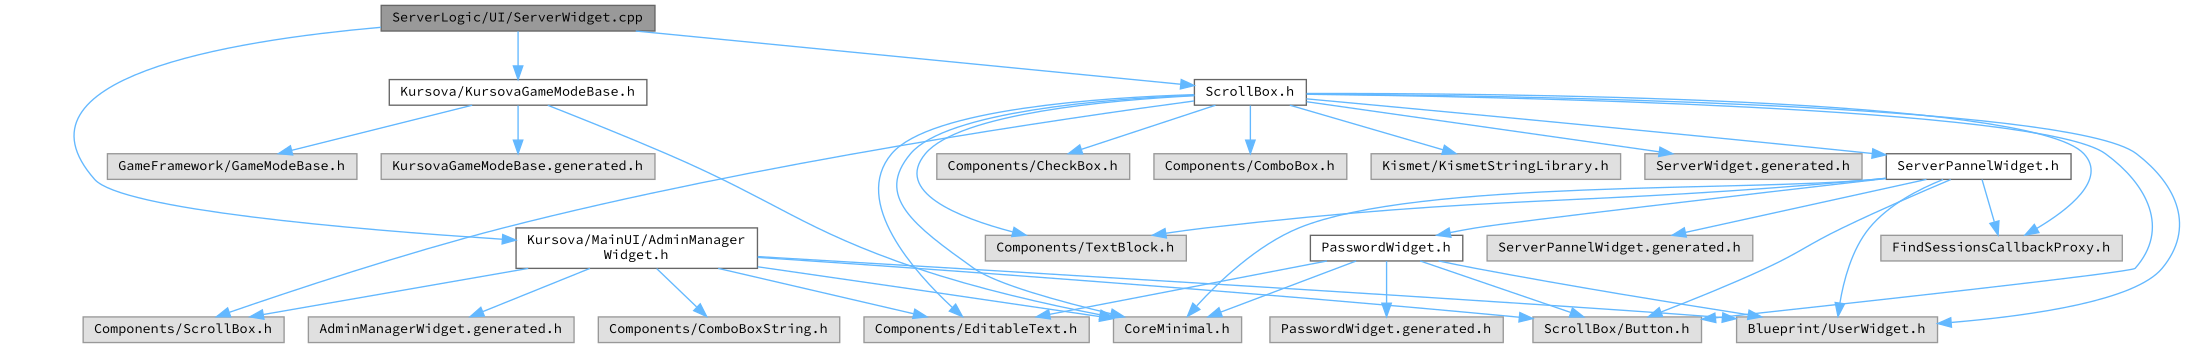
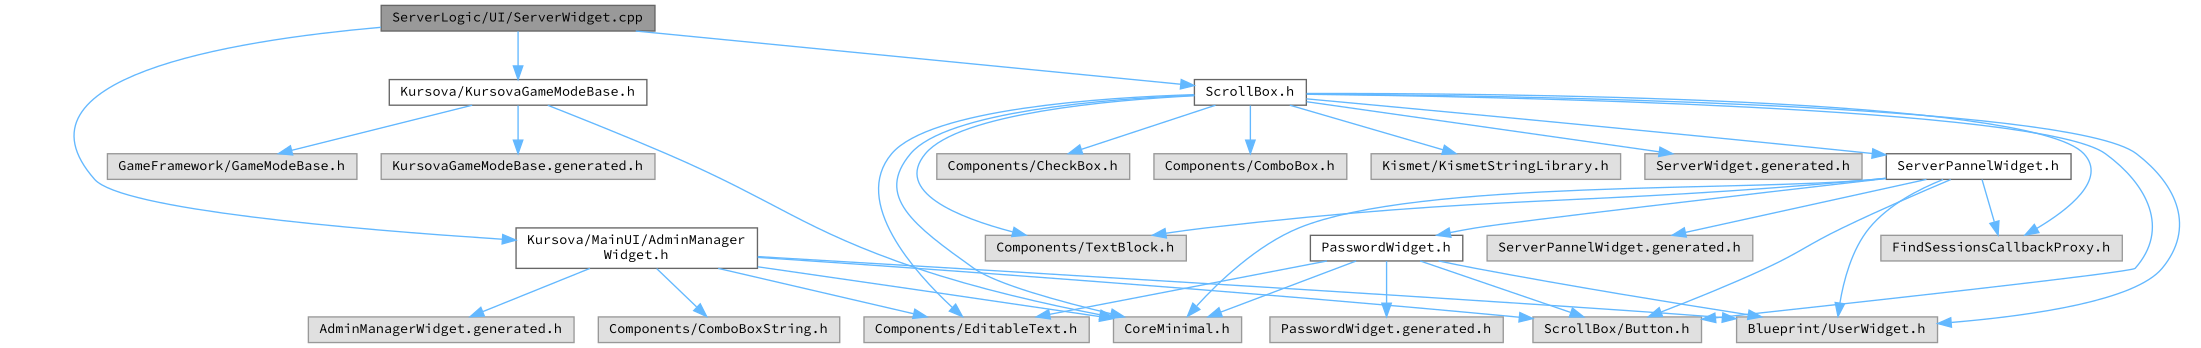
(184, 330) -> none
